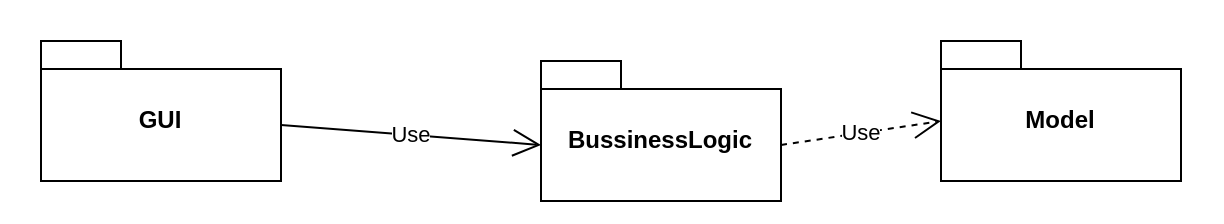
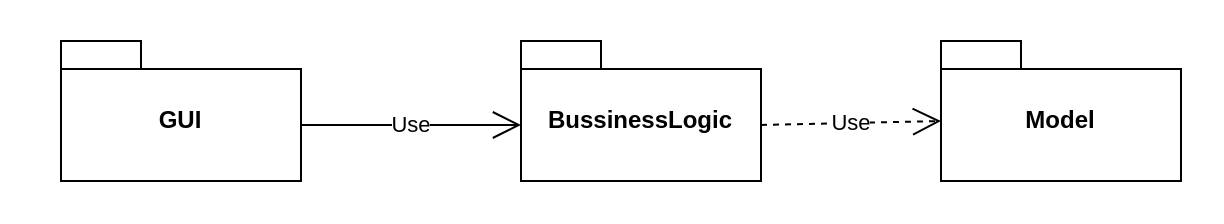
(161, 111) -> (181, 111)
(661, 131) -> (641, 111)
